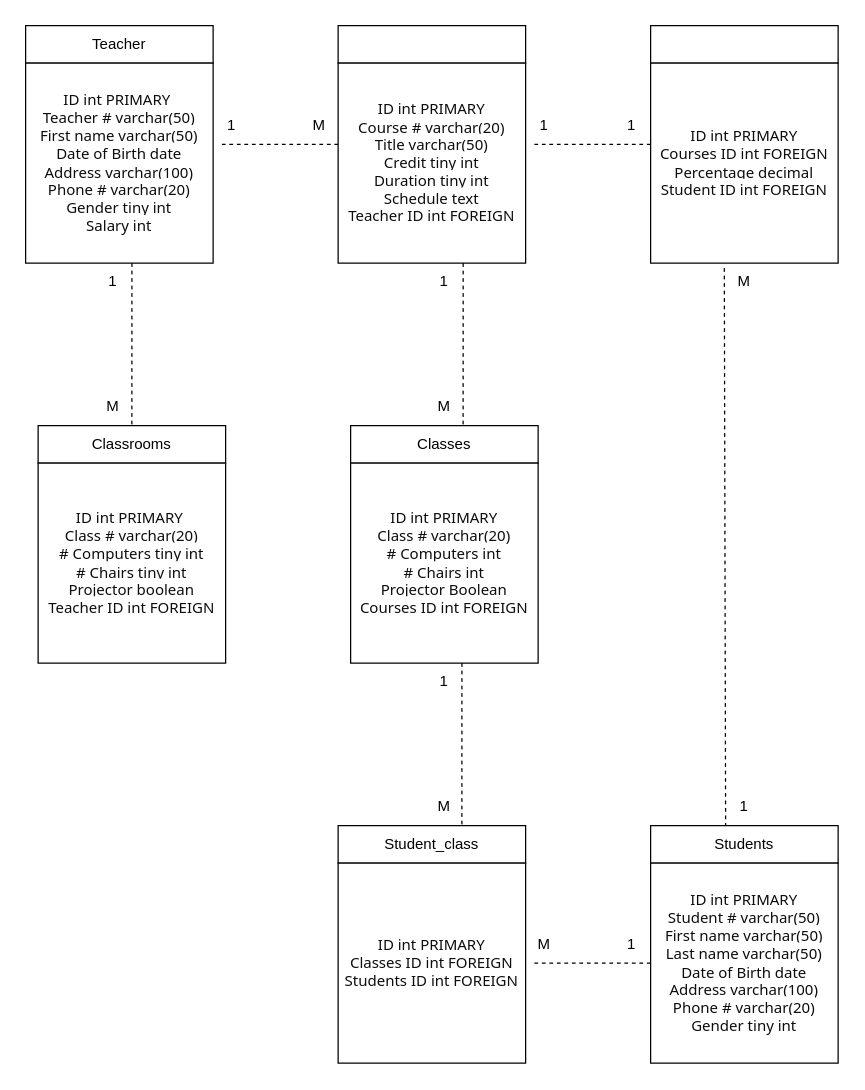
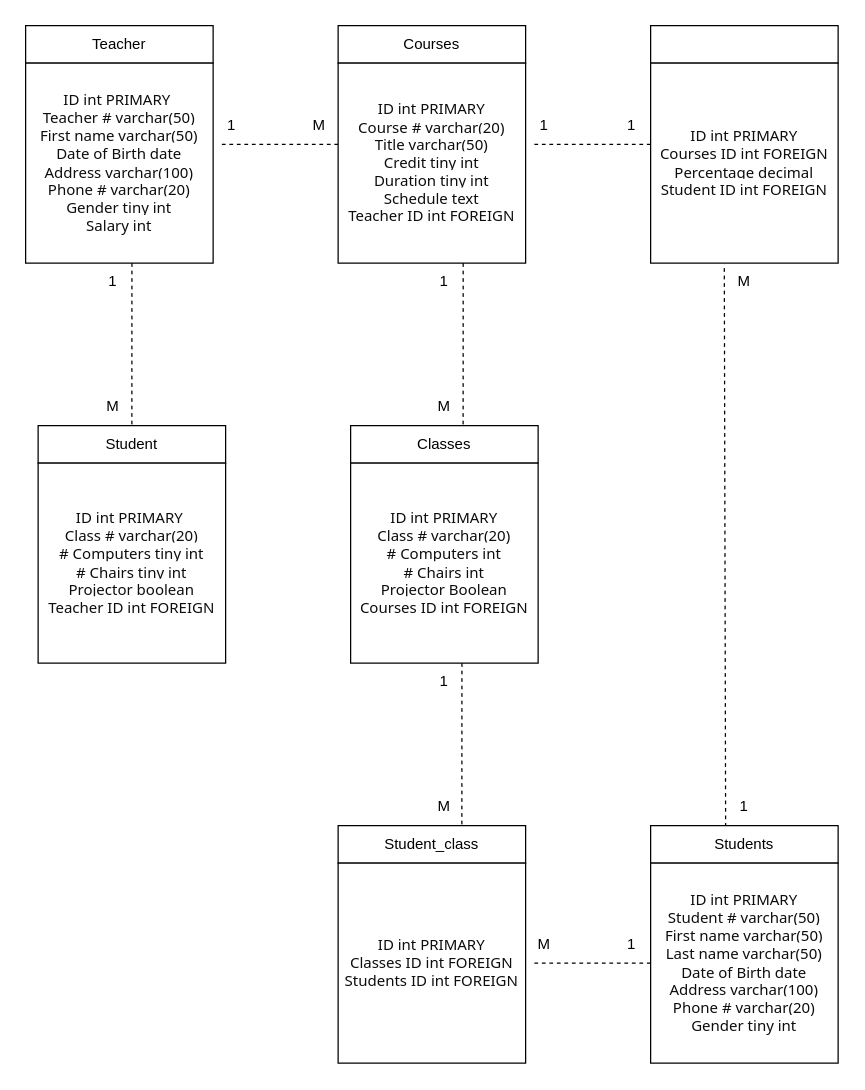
none -> (432, 44)
(132, 444) -> (132, 444)
